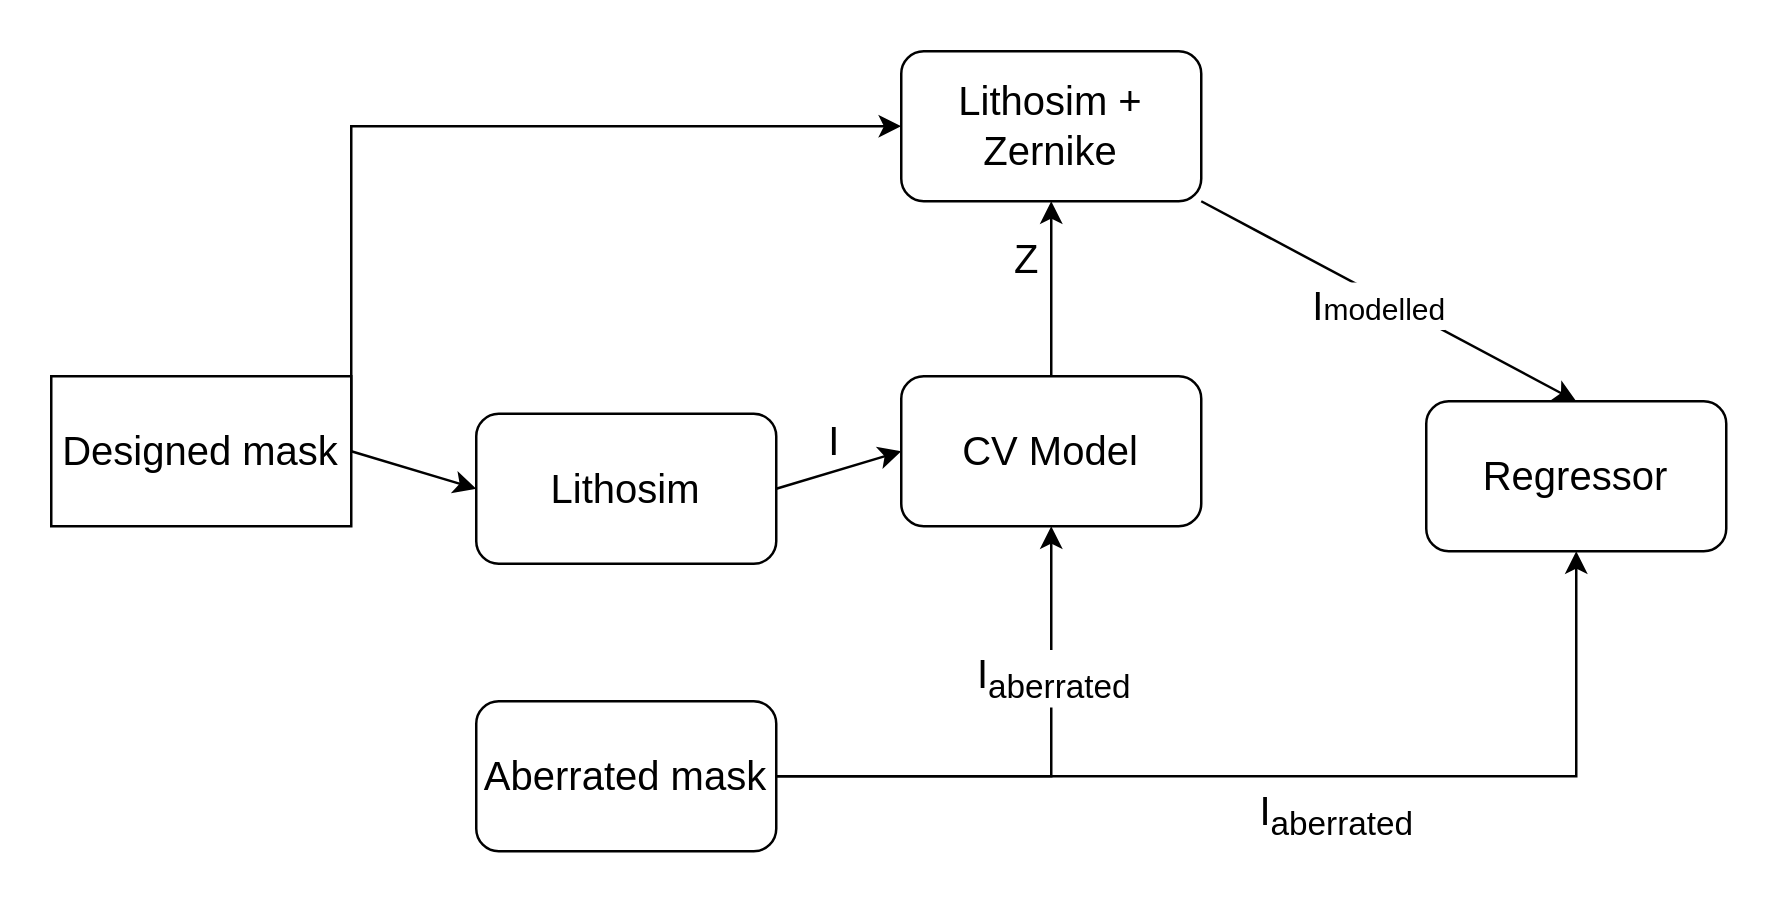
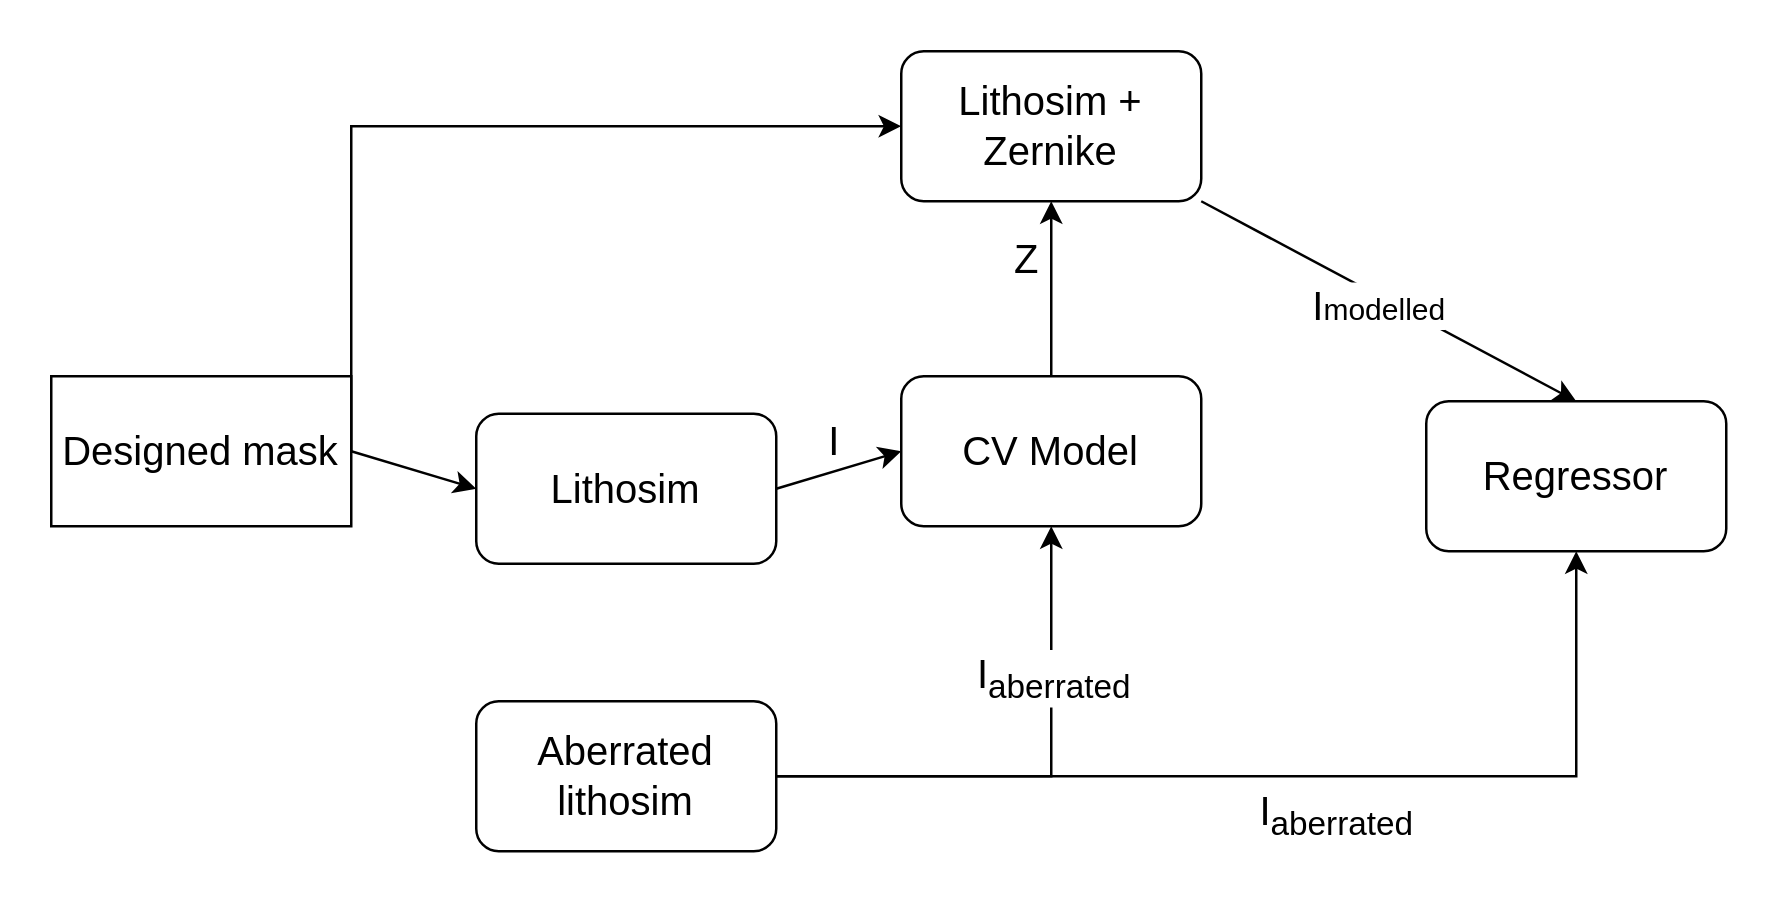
(626, 776) -> (626, 776)
